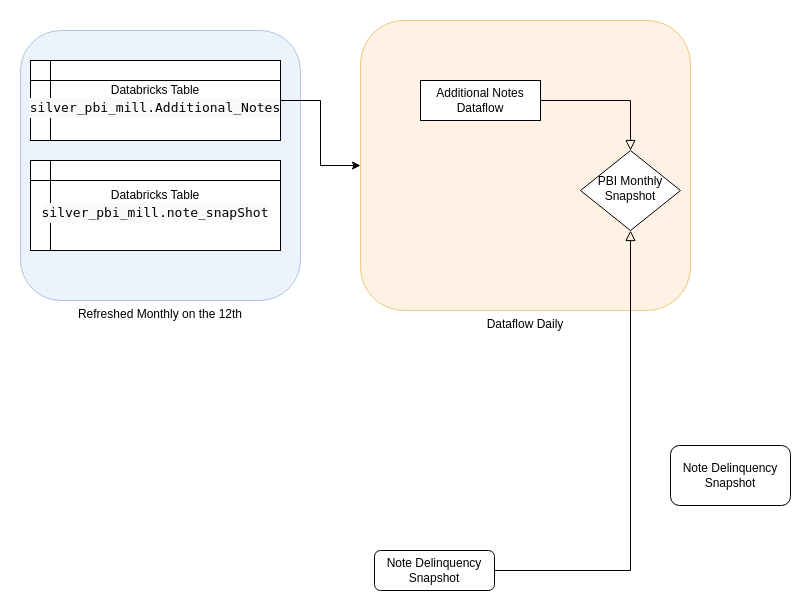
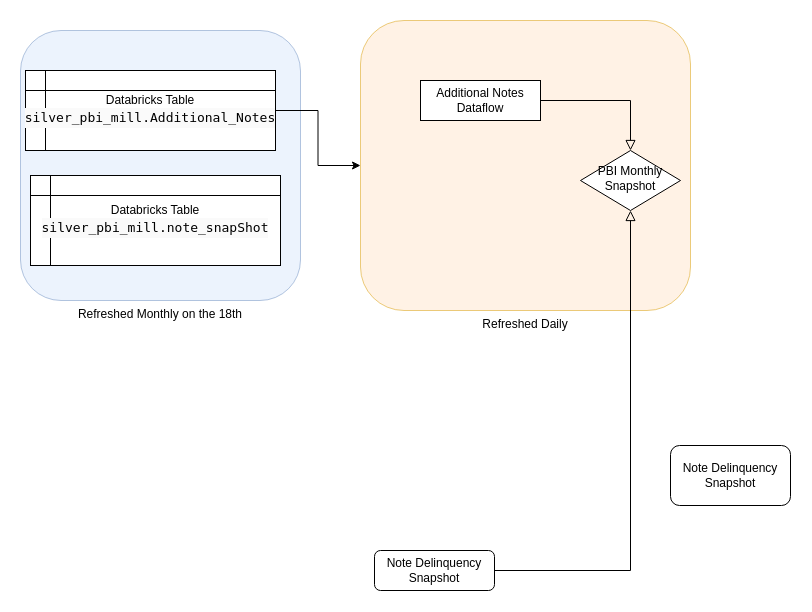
(156, 101) -> (151, 111)
(631, 191) -> (631, 181)
(156, 206) -> (156, 221)
(161, 315) -> (161, 315)
(526, 325) -> (526, 325)
